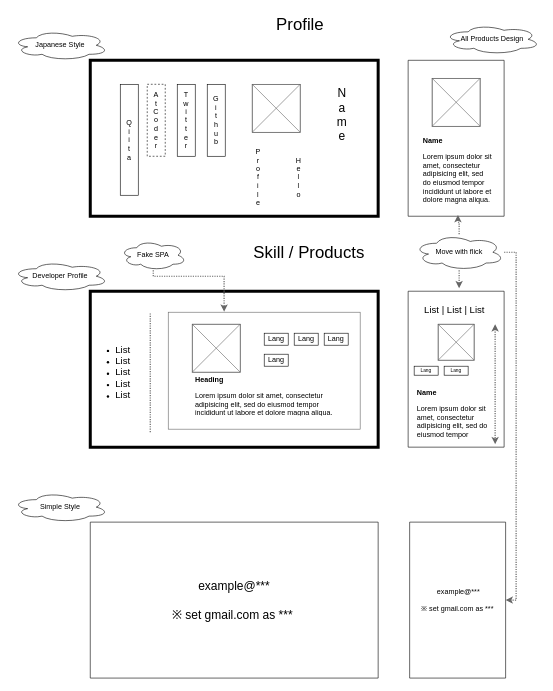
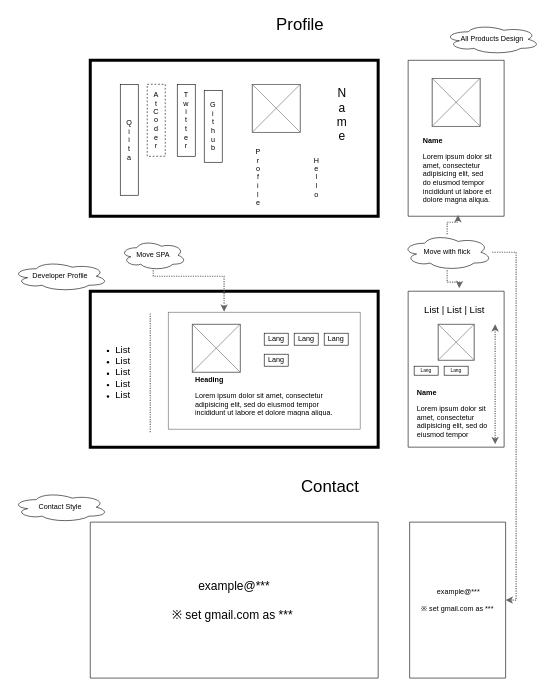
(60, 45) -> none
(216, 120) -> (213, 126)
(299, 177) -> (317, 177)
(309, 252) -> none
(459, 252) -> (447, 252)
(153, 255) -> (153, 255)
none -> (330, 486)
(60, 507) -> (60, 507)
